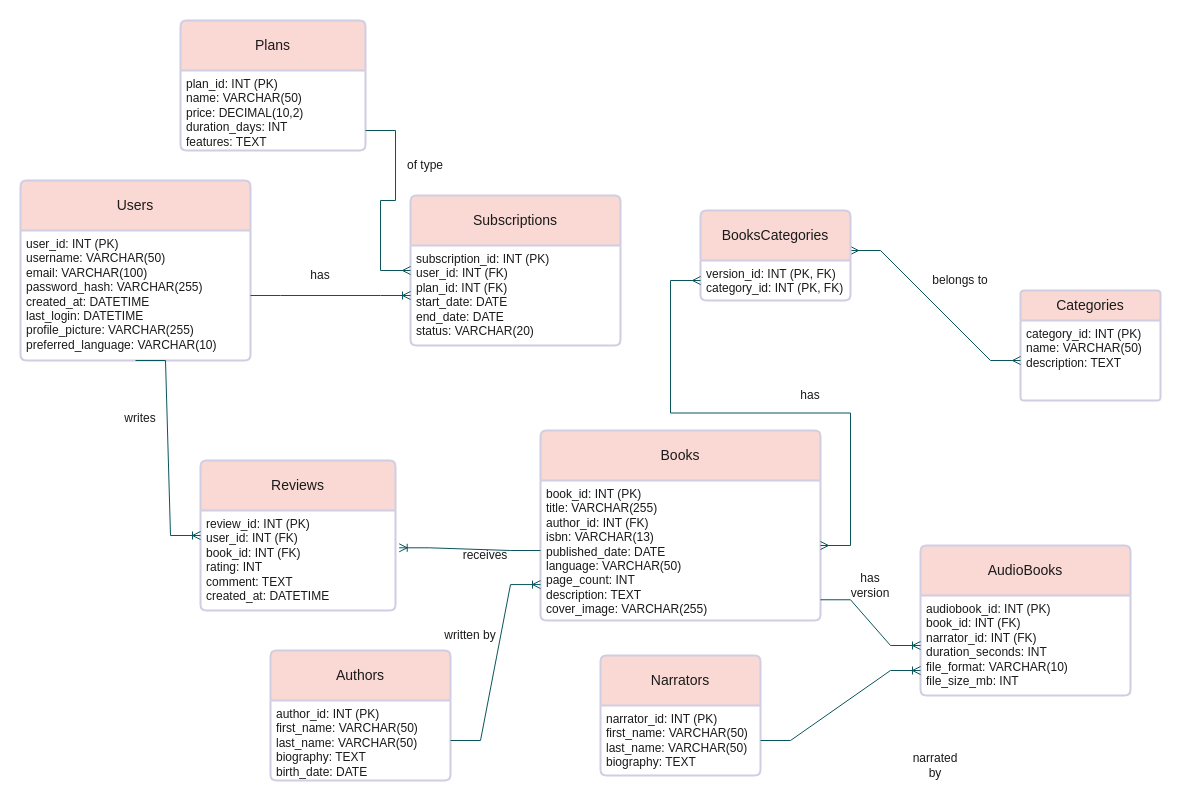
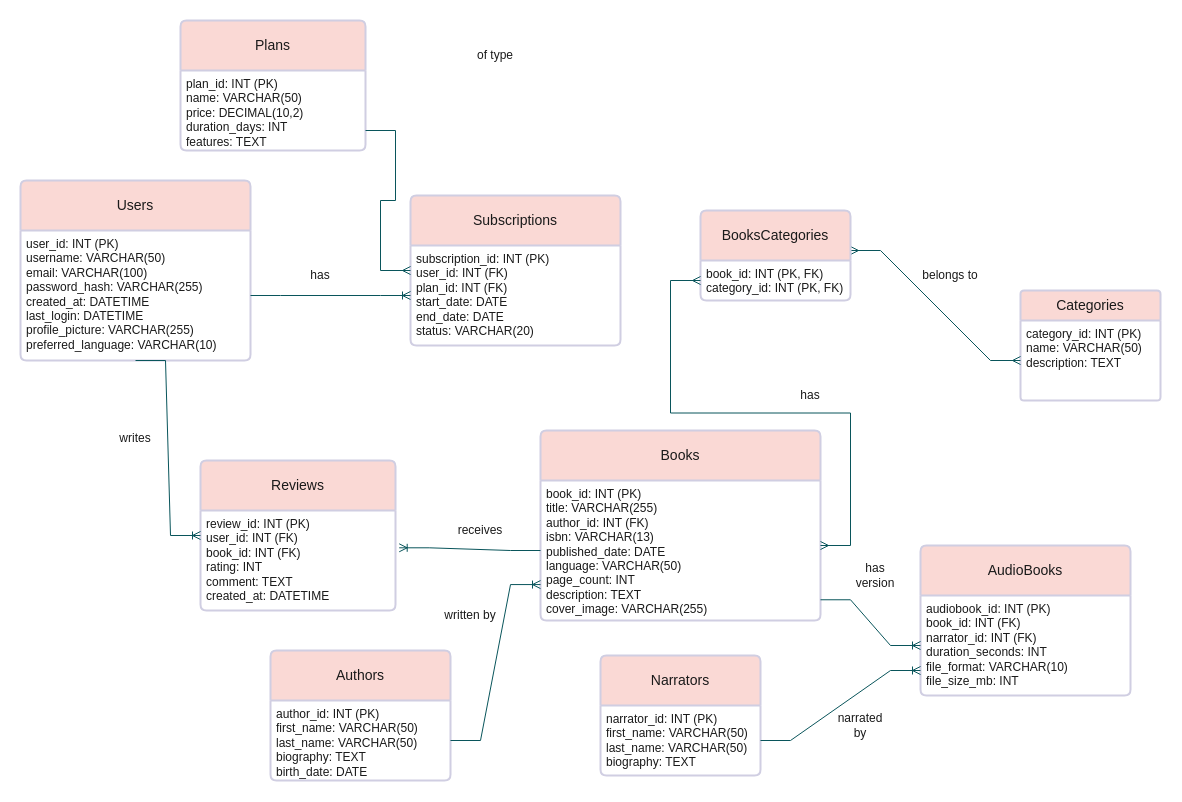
(426, 166) -> (496, 56)
(961, 281) -> (951, 276)
(781, 282) -> (781, 282)
(141, 426) -> (136, 446)
(486, 556) -> (481, 531)
(871, 586) -> (876, 576)
(471, 636) -> (471, 616)
(936, 766) -> (861, 726)
